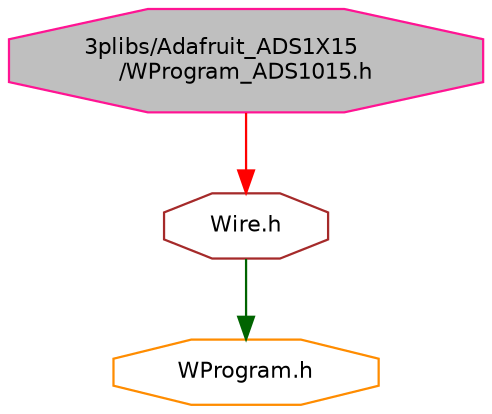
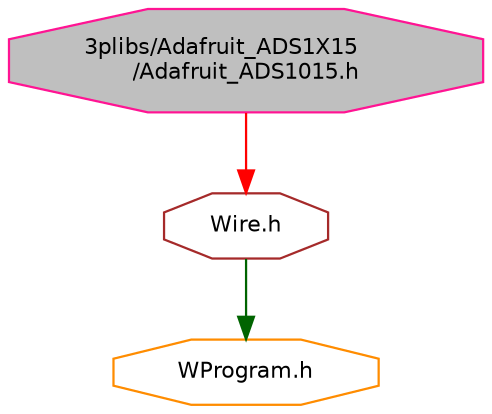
(246, 61) -> (246, 61)
